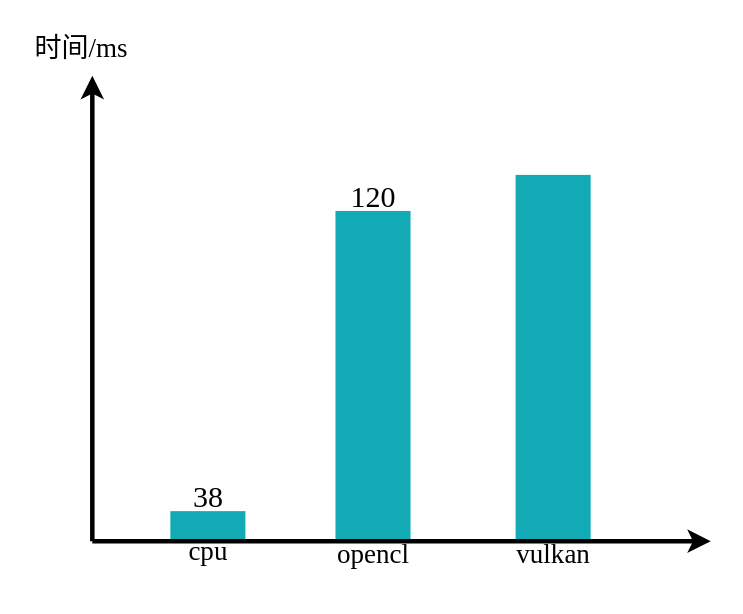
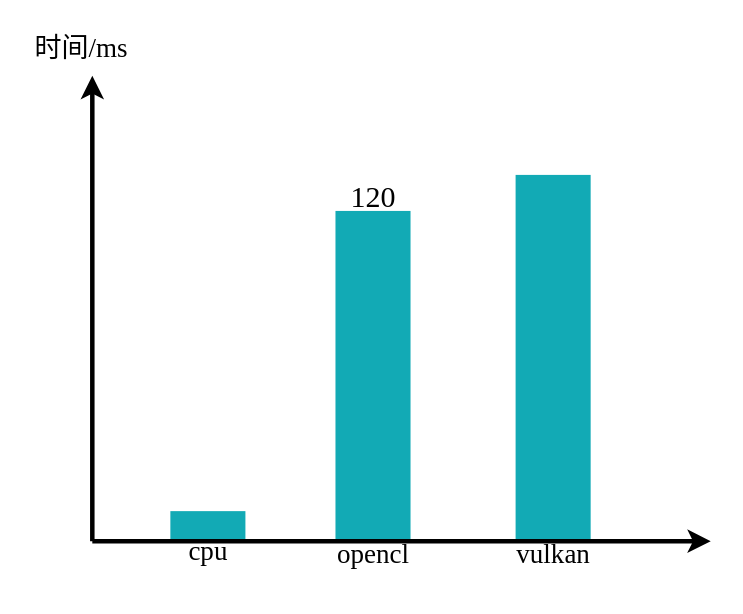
(208, 496) -> none
